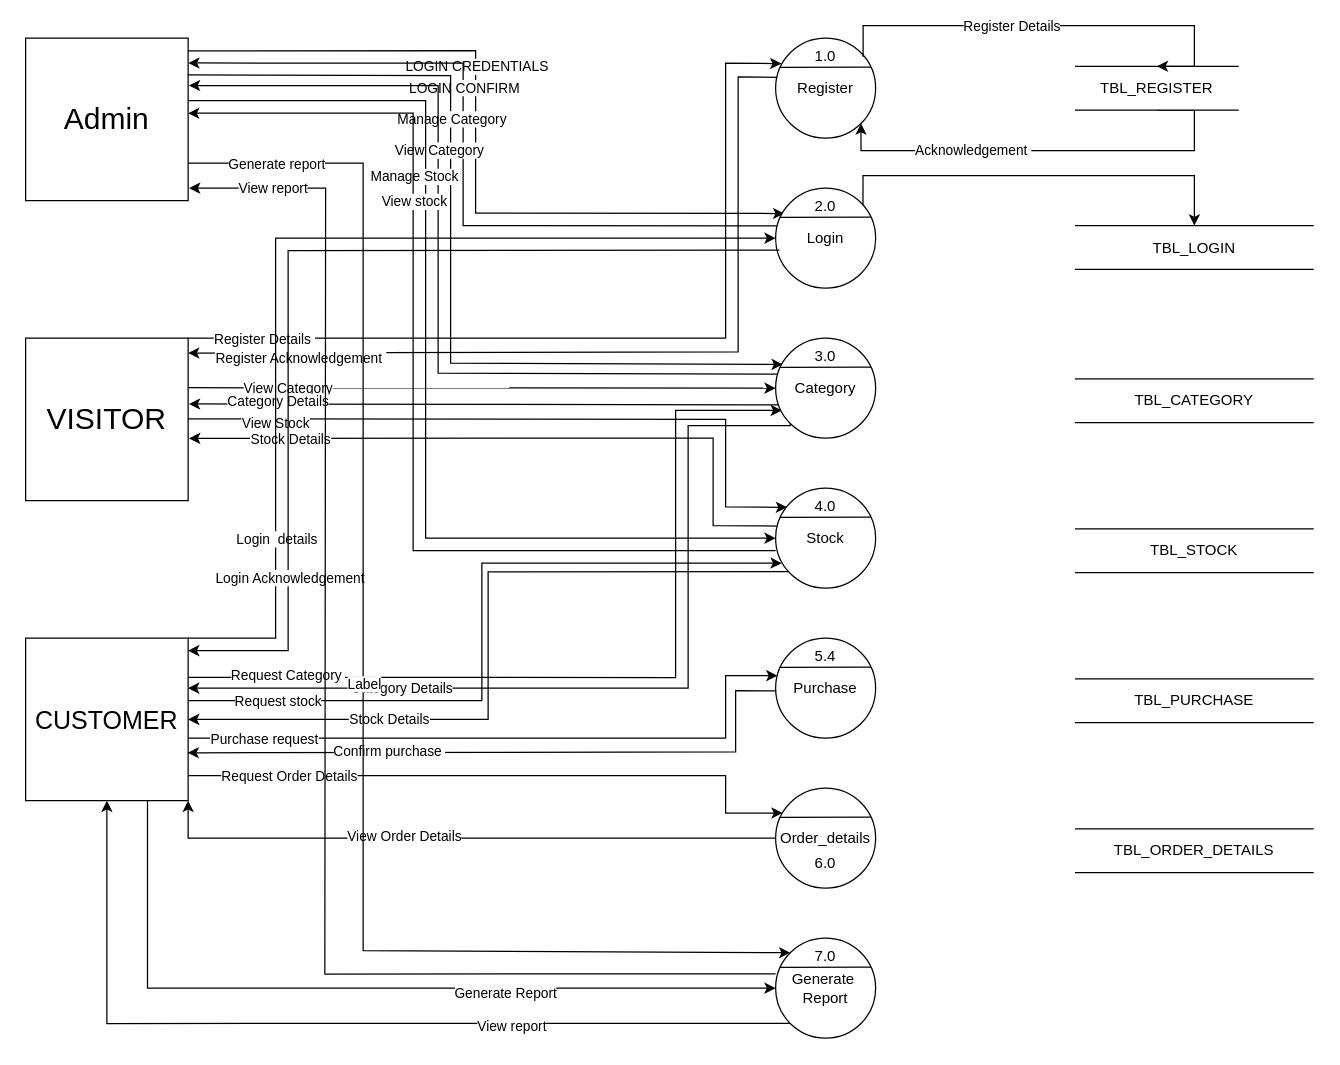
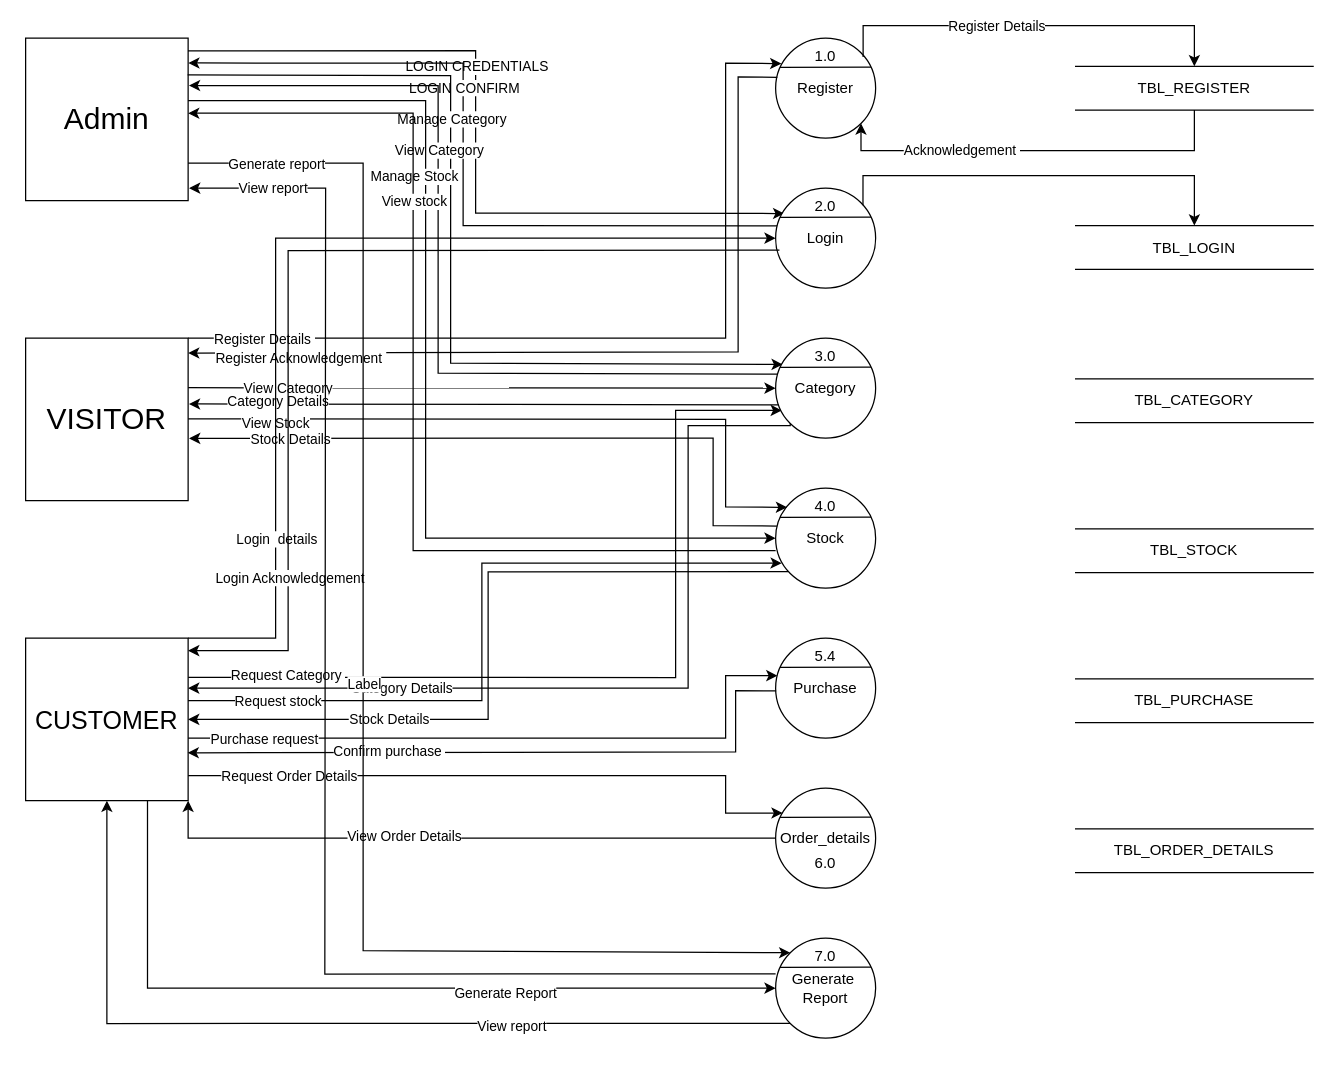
(1157, 88) -> (1194, 88)
